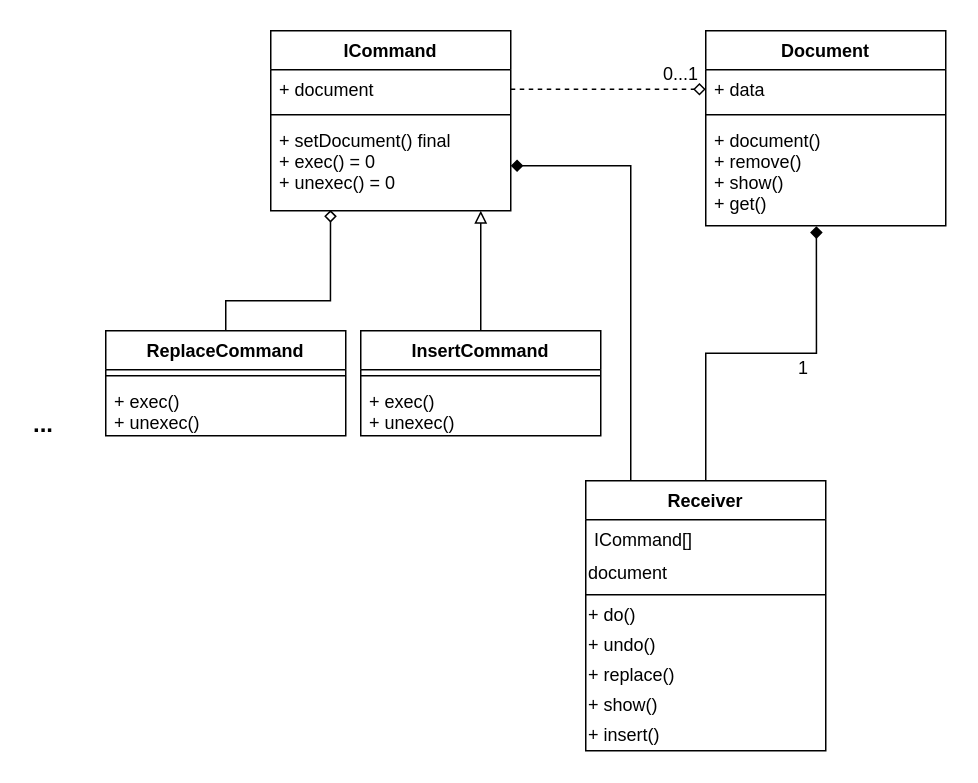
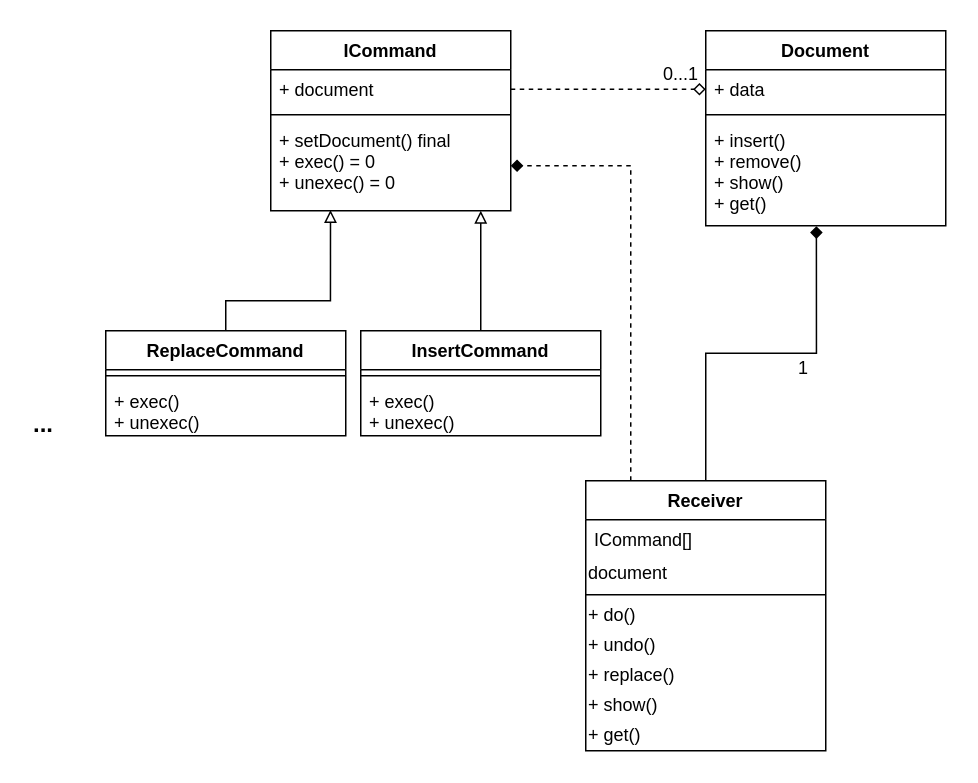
(772, 141) -> (760, 141)
(330, 223) -> (330, 223)
(631, 268) -> (631, 268)
(634, 736) -> (622, 736)
